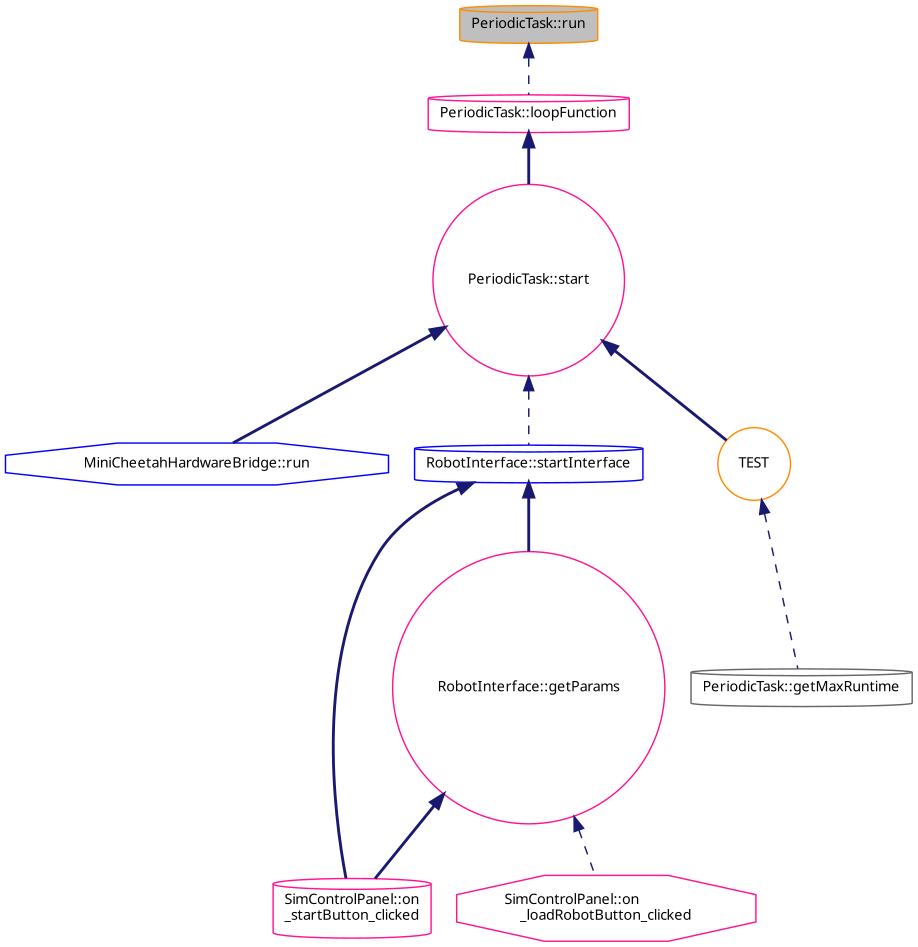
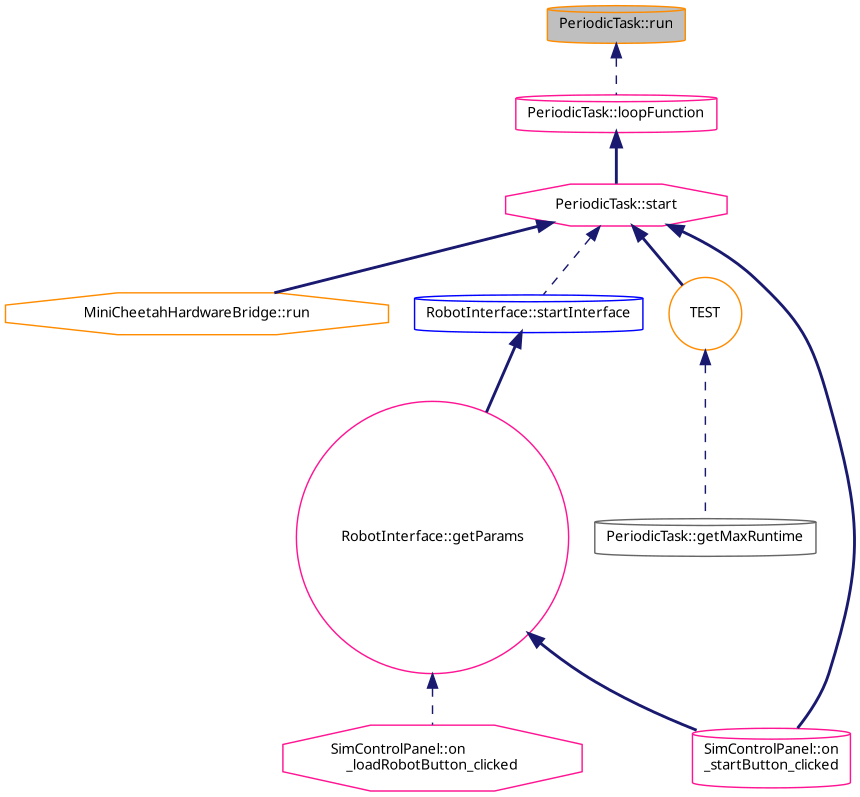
(529, 280) -> (616, 205)
(197, 464) -> (197, 314)
(341, 660) -> (842, 453)
